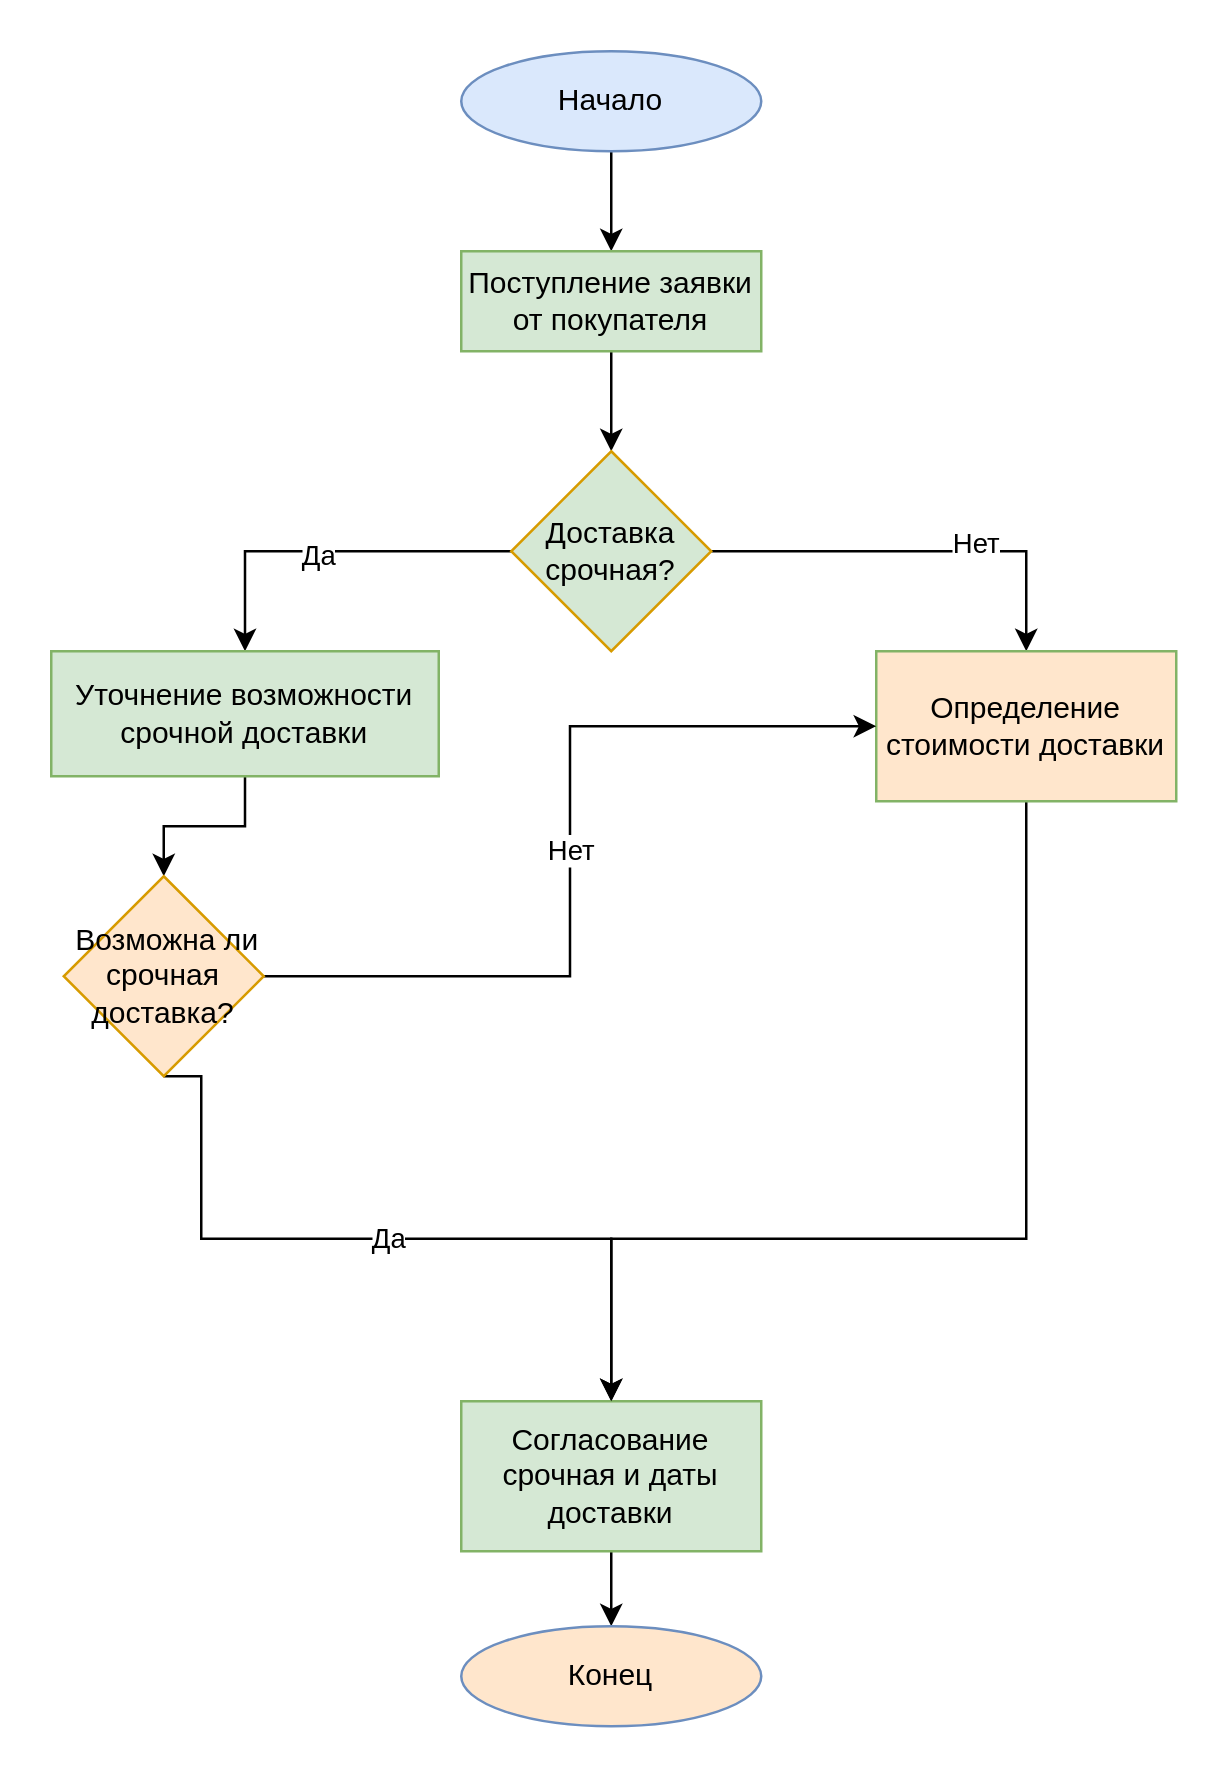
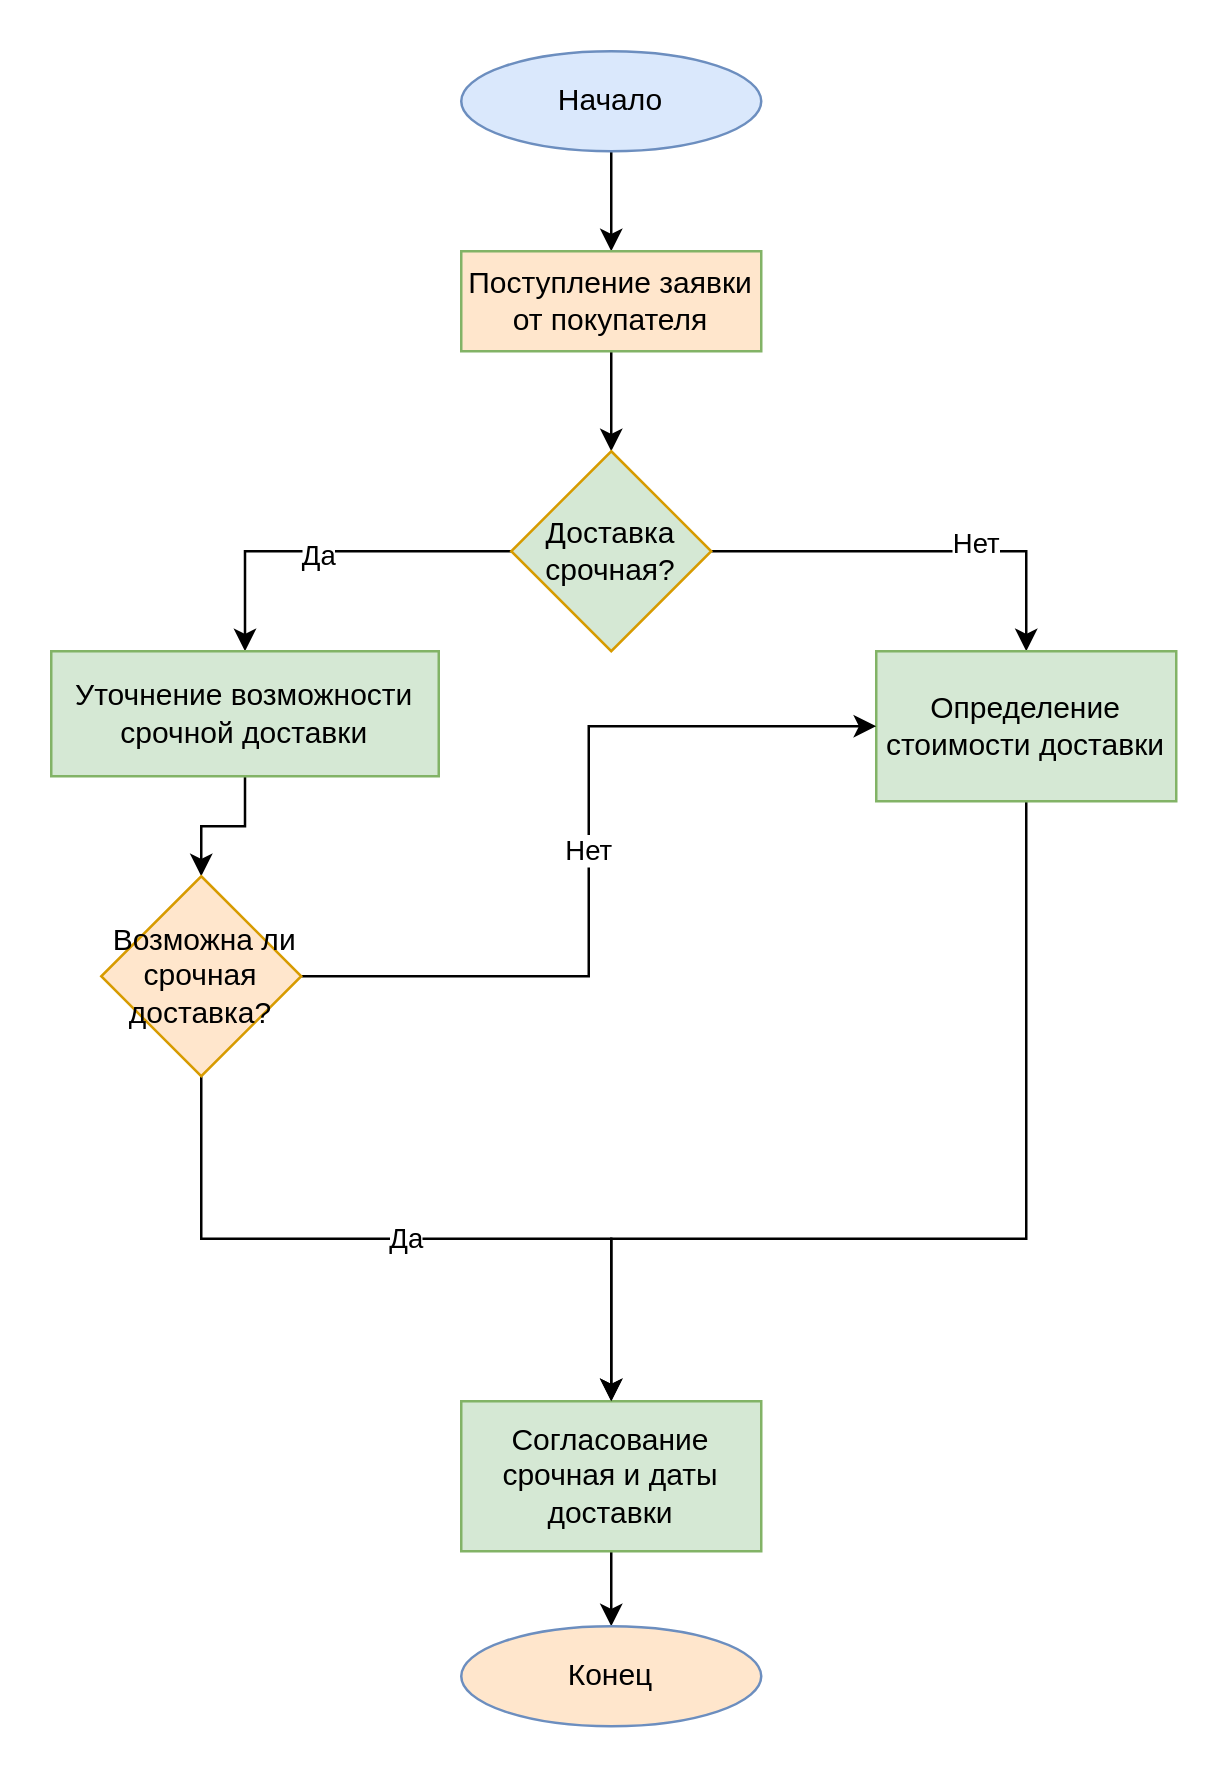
(611, 301) -> (611, 301)
(1026, 726) -> (1026, 726)
(164, 976) -> (201, 976)
